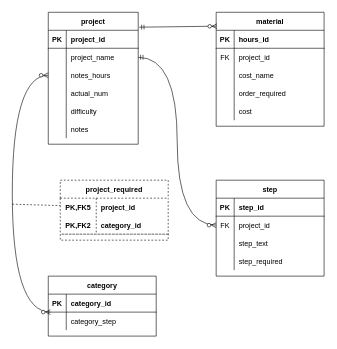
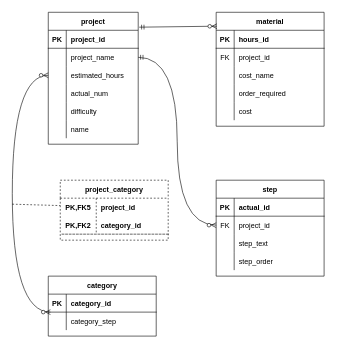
(93, 76) -> (100, 76)
(81, 130) -> (79, 130)
(114, 190) -> (114, 190)
(252, 208) -> (255, 208)
(264, 262) -> (259, 262)
